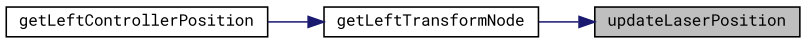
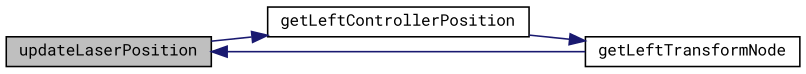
none -> (231, 39)
